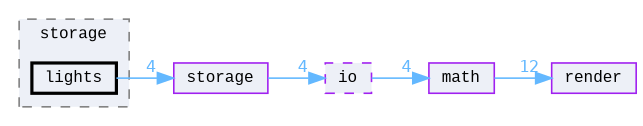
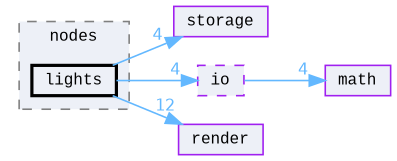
(74, 34) -> (74, 37)
(288, 78) -> (149, 81)
(515, 78) -> (140, 107)
